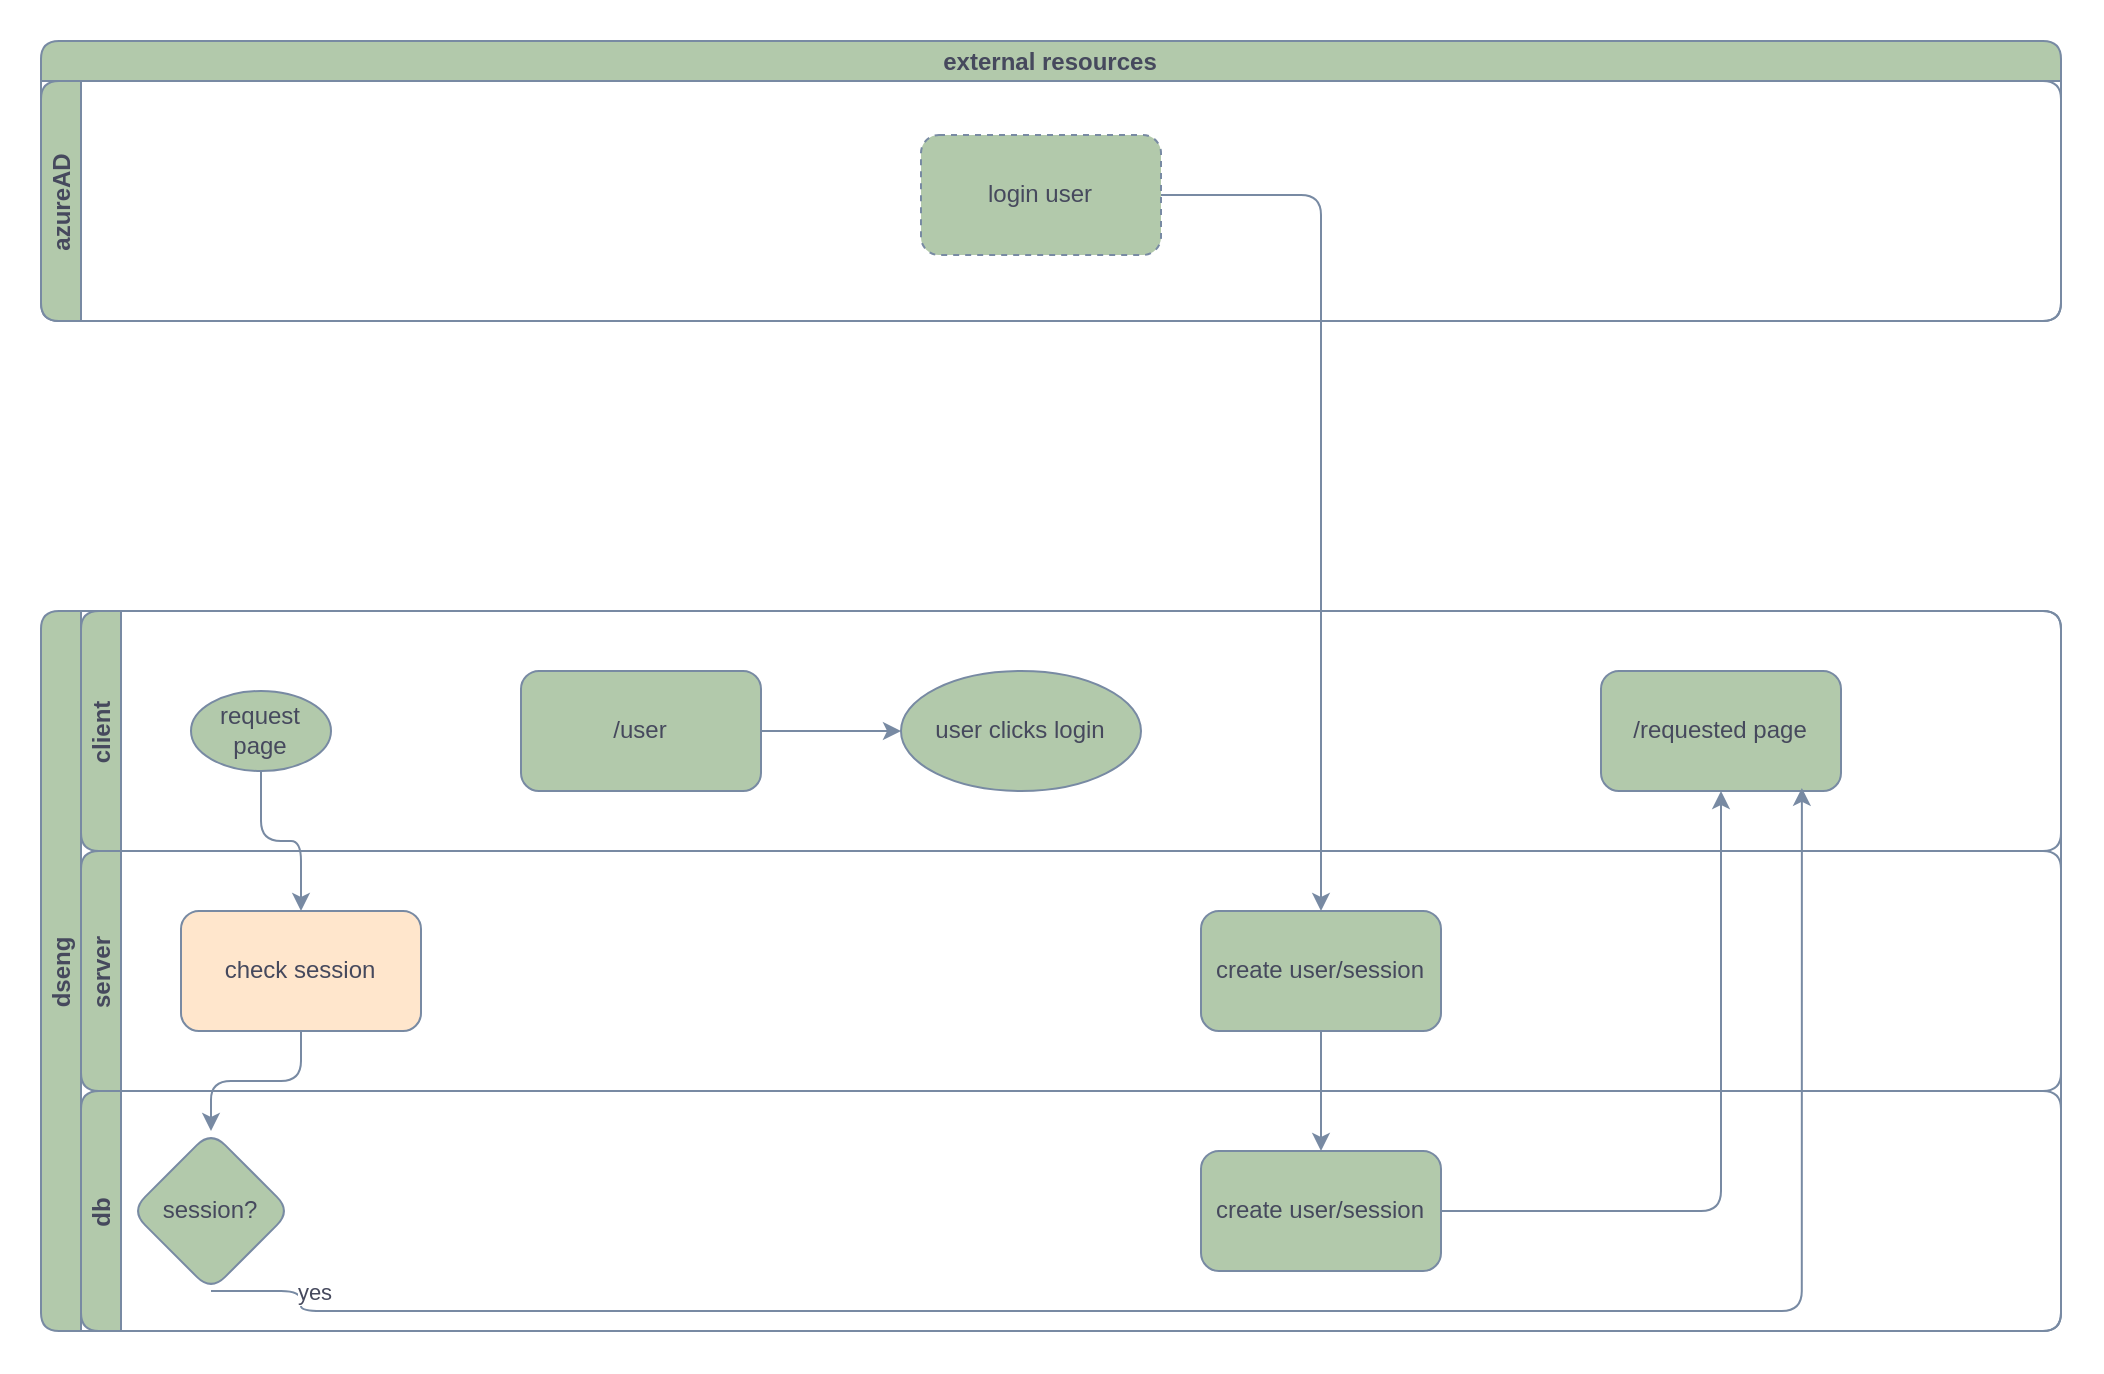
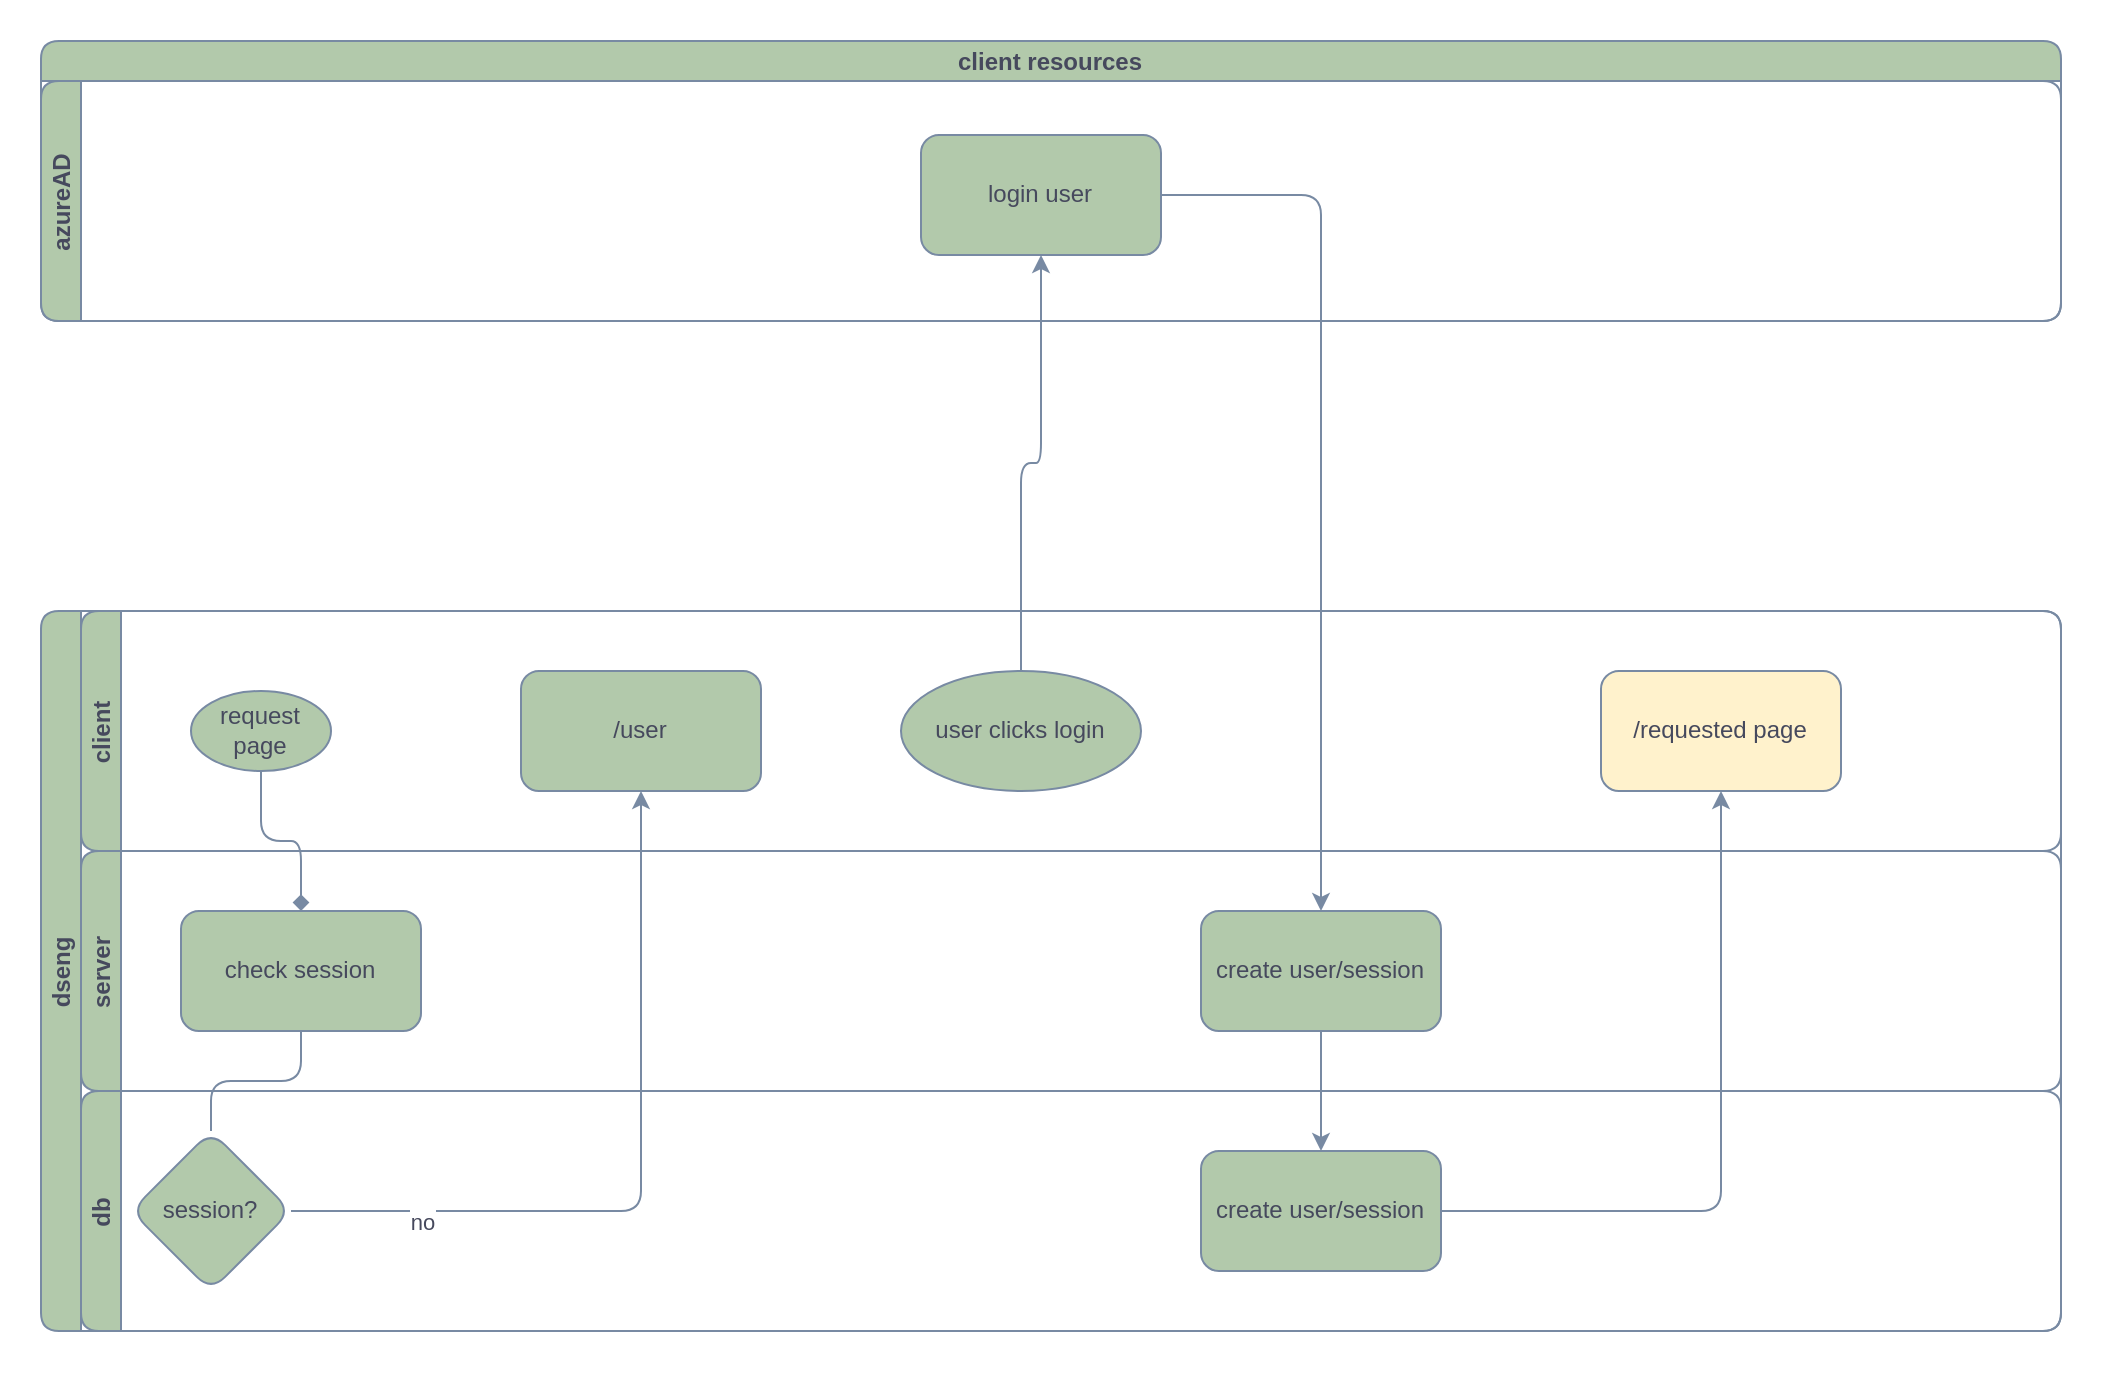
(1050, 62) -> (1050, 62)
(1041, 195) -> (1041, 195)
none -> (1024, 467)
(824, 731) -> none
(1721, 731) -> (1721, 731)
(301, 896) -> (301, 895)
(301, 971) -> (301, 971)
(211, 1116) -> (211, 1122)
none -> (588, 1211)
(1106, 1311) -> none
